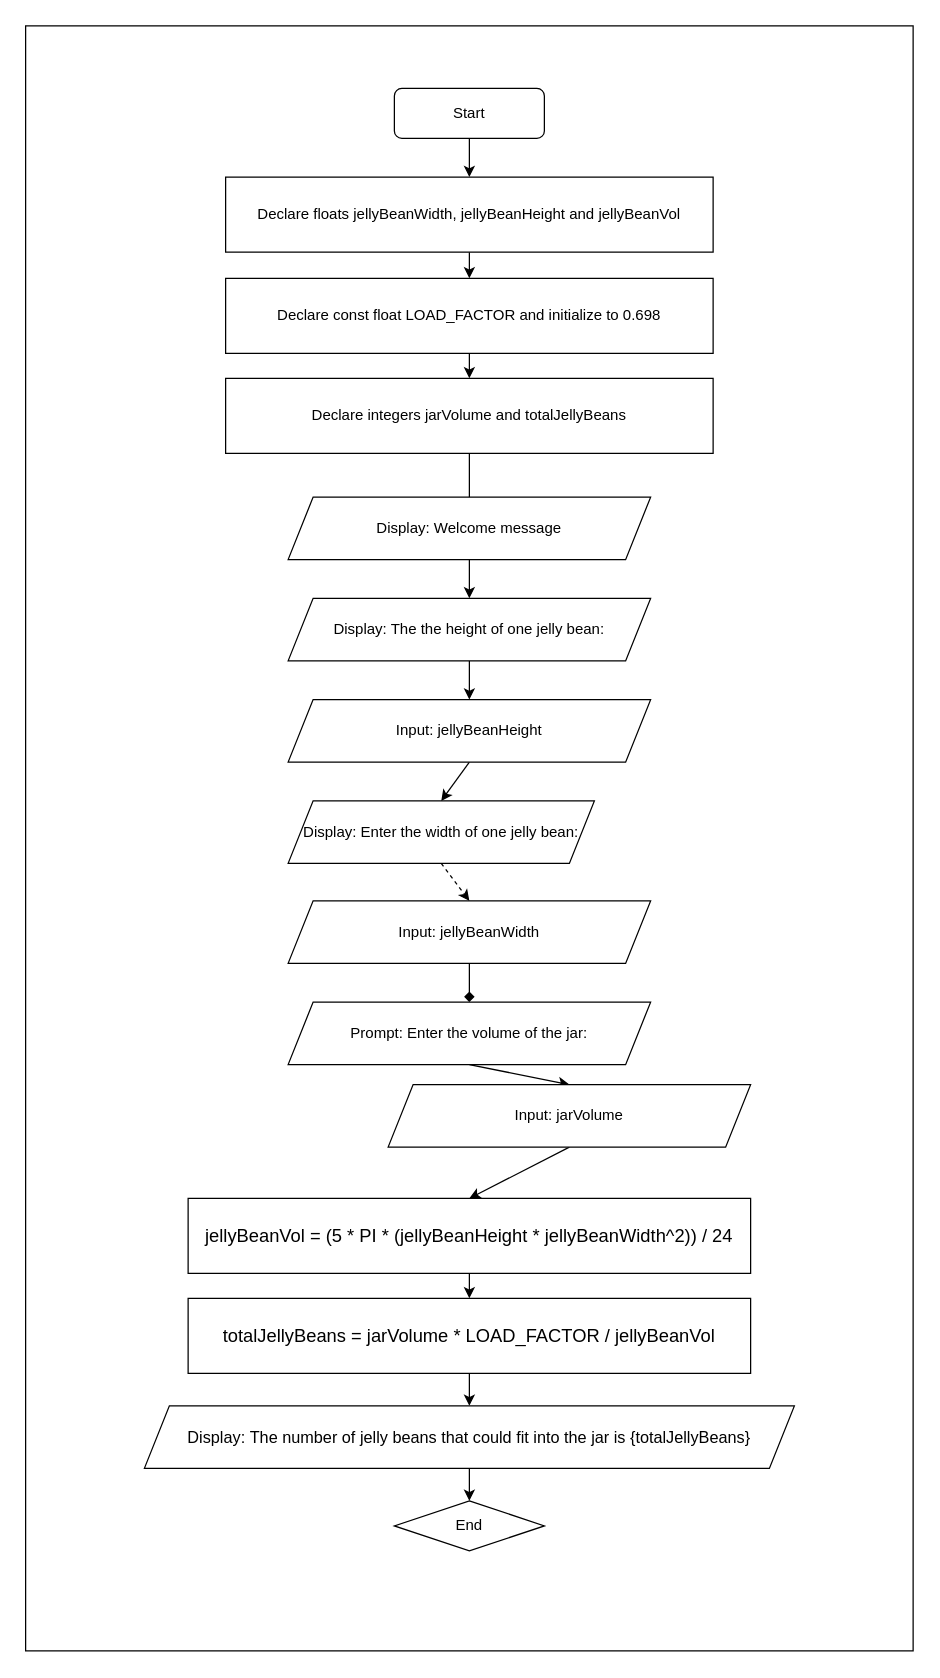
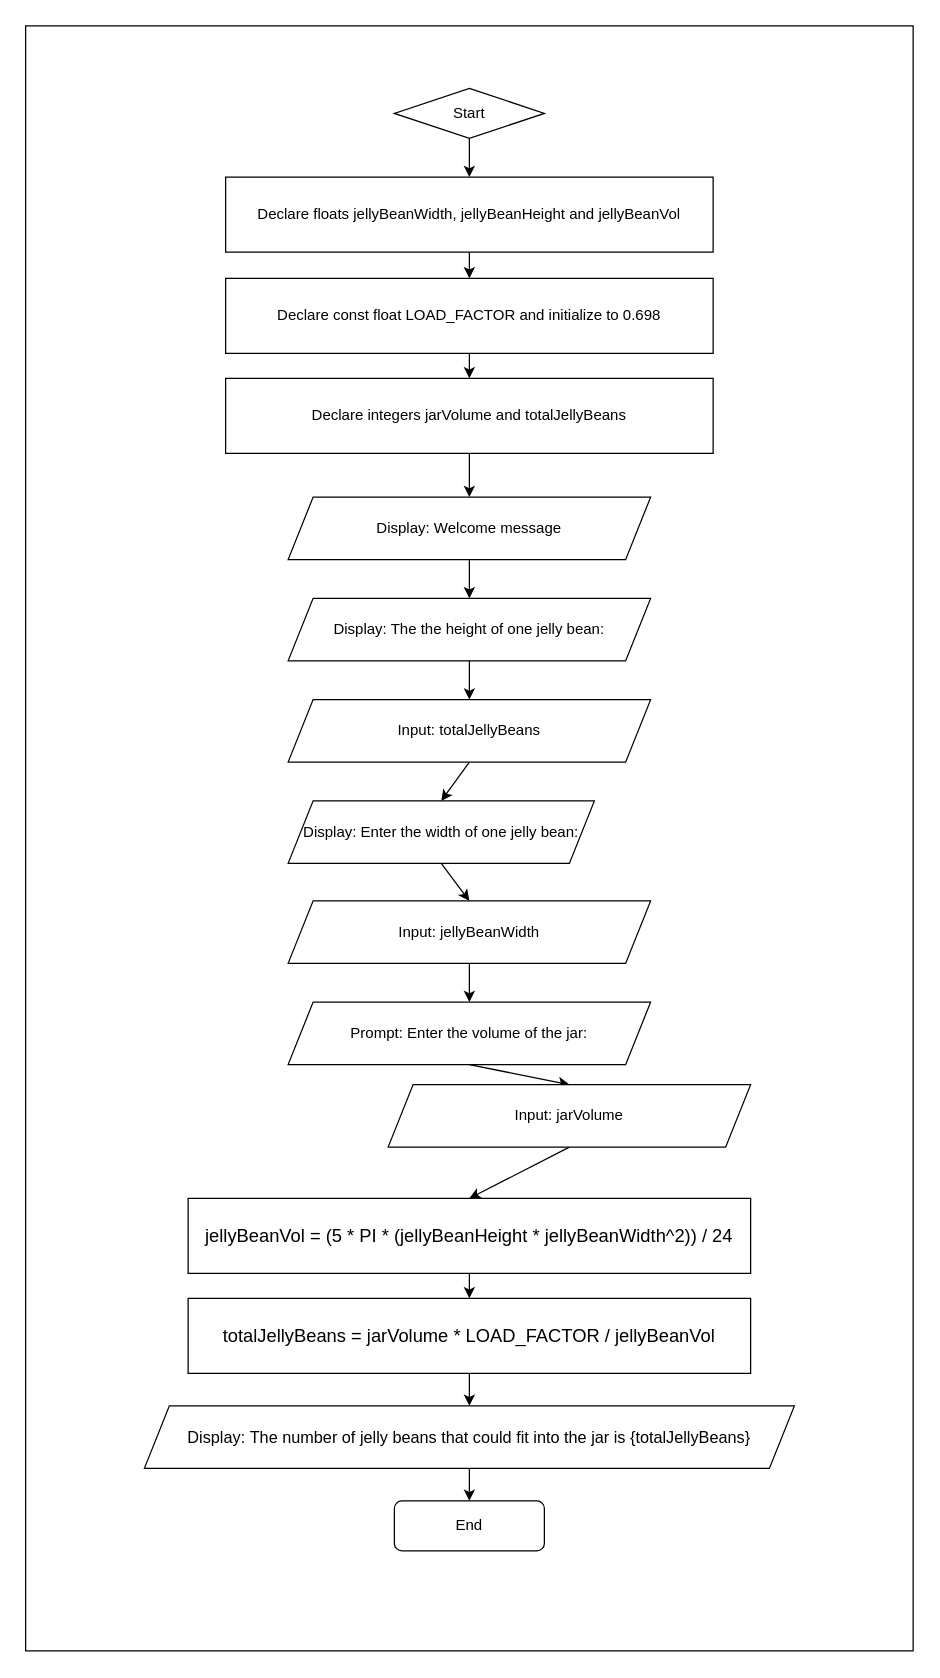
(469, 113) -> (469, 113)
(469, 490) -> (469, 487)
(469, 731) -> (469, 731)
(453, 879) -> (453, 879)
(469, 991) -> (469, 992)
(469, 1526) -> (469, 1526)
